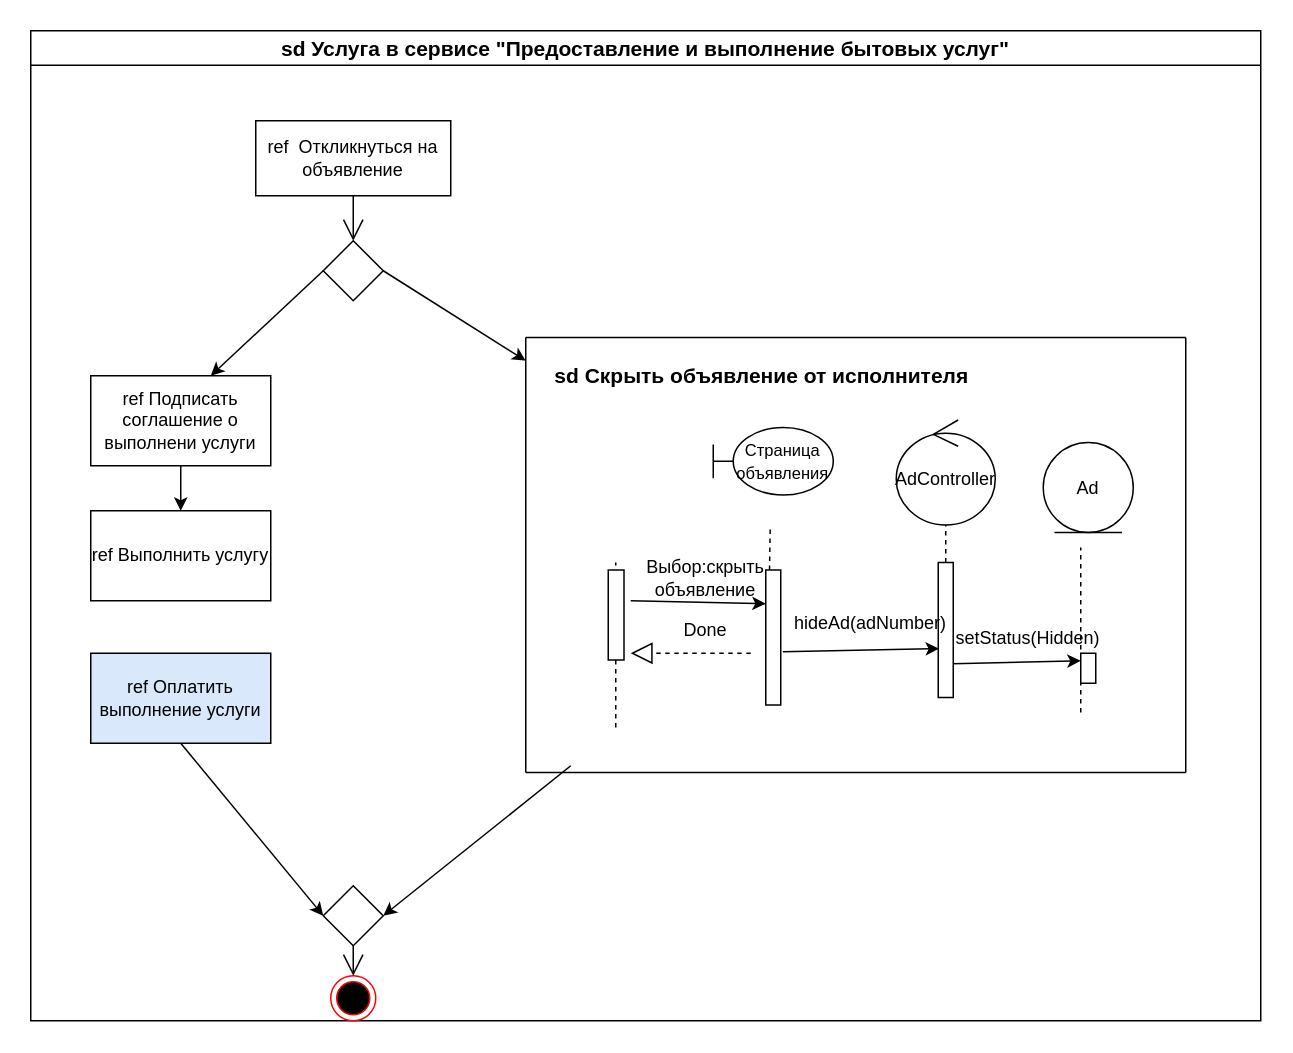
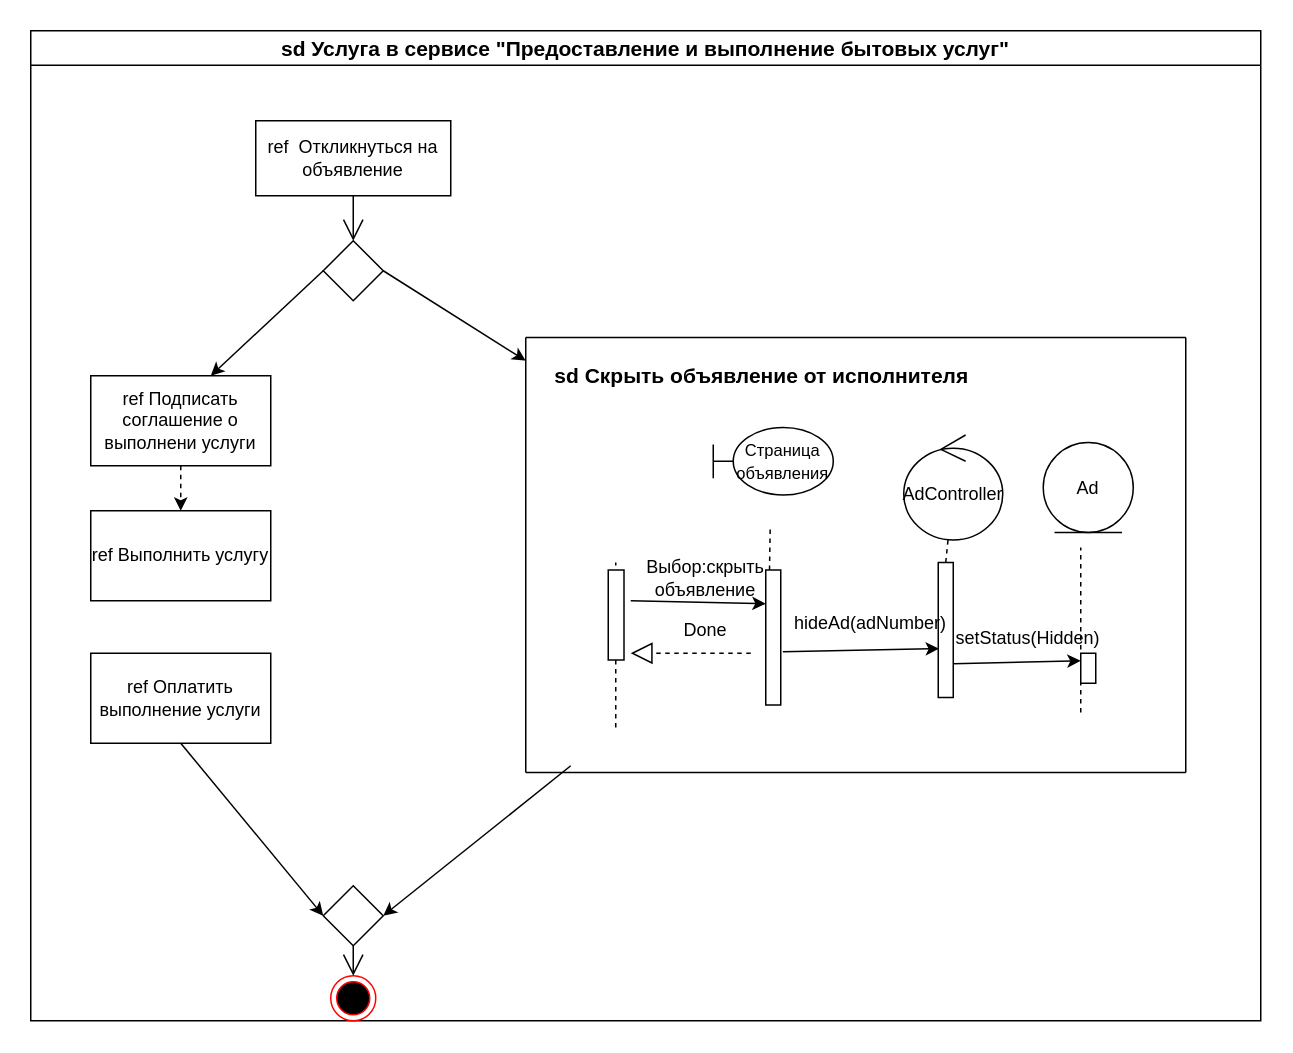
(946, 473) -> (953, 488)
(181, 484) -> (181, 484)
(181, 698) -> (181, 698)
